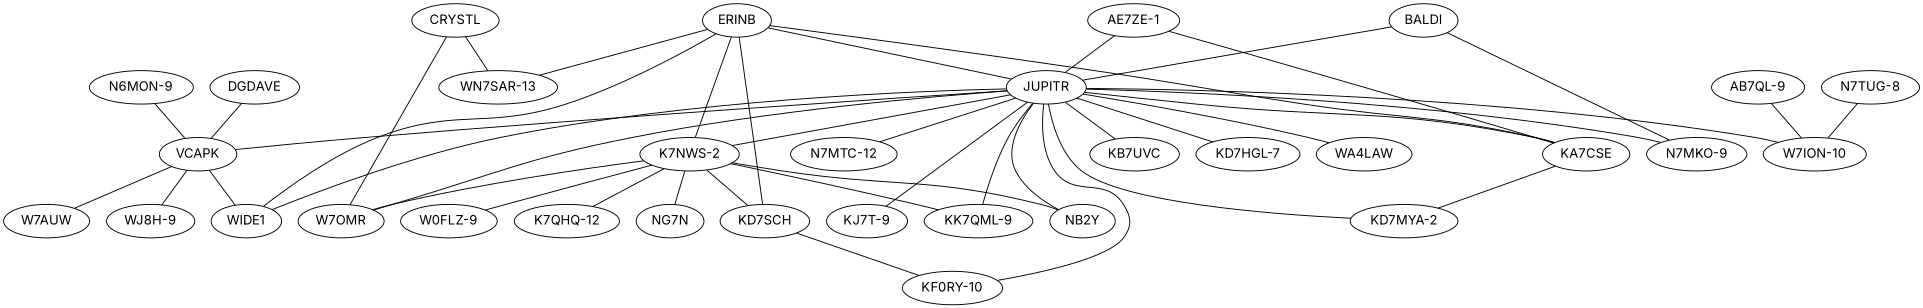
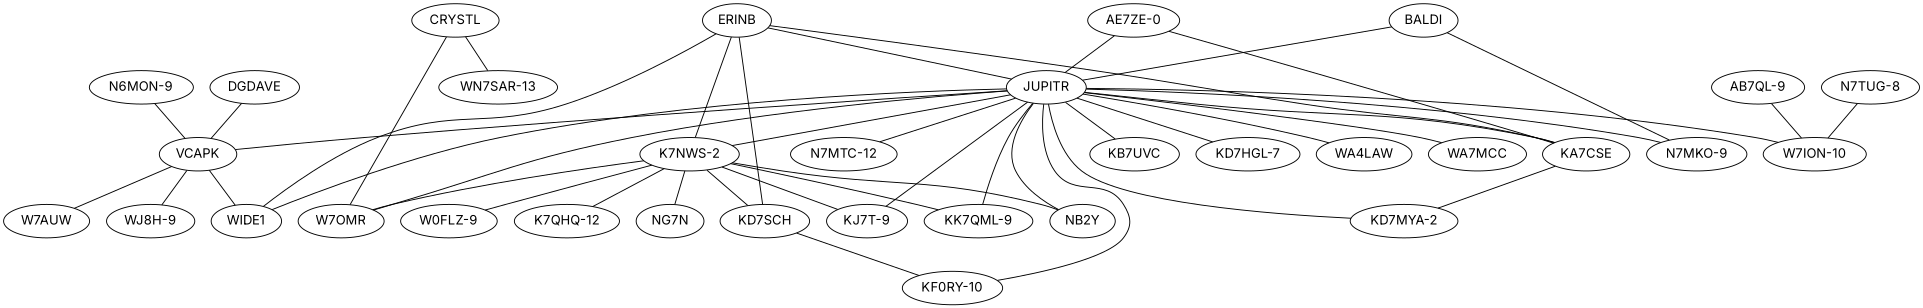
(1134, 20) -> (1134, 20)
(623, 52) -> none
none -> (1477, 154)
none -> (780, 188)
